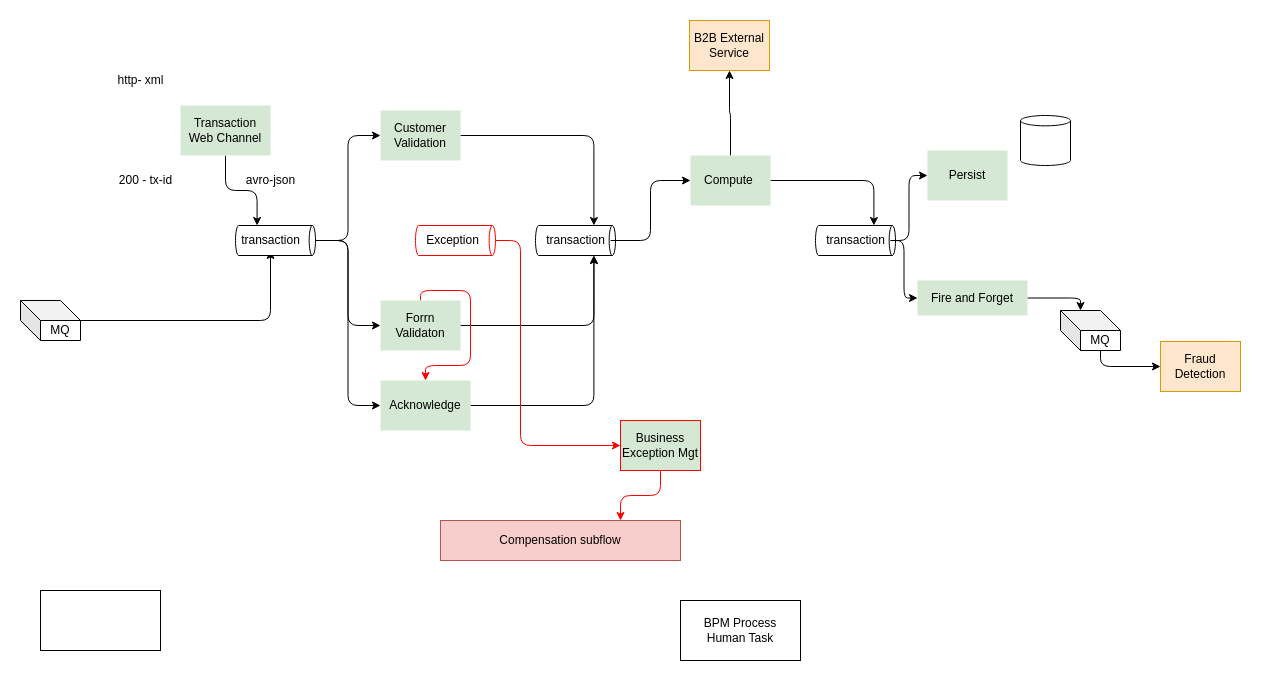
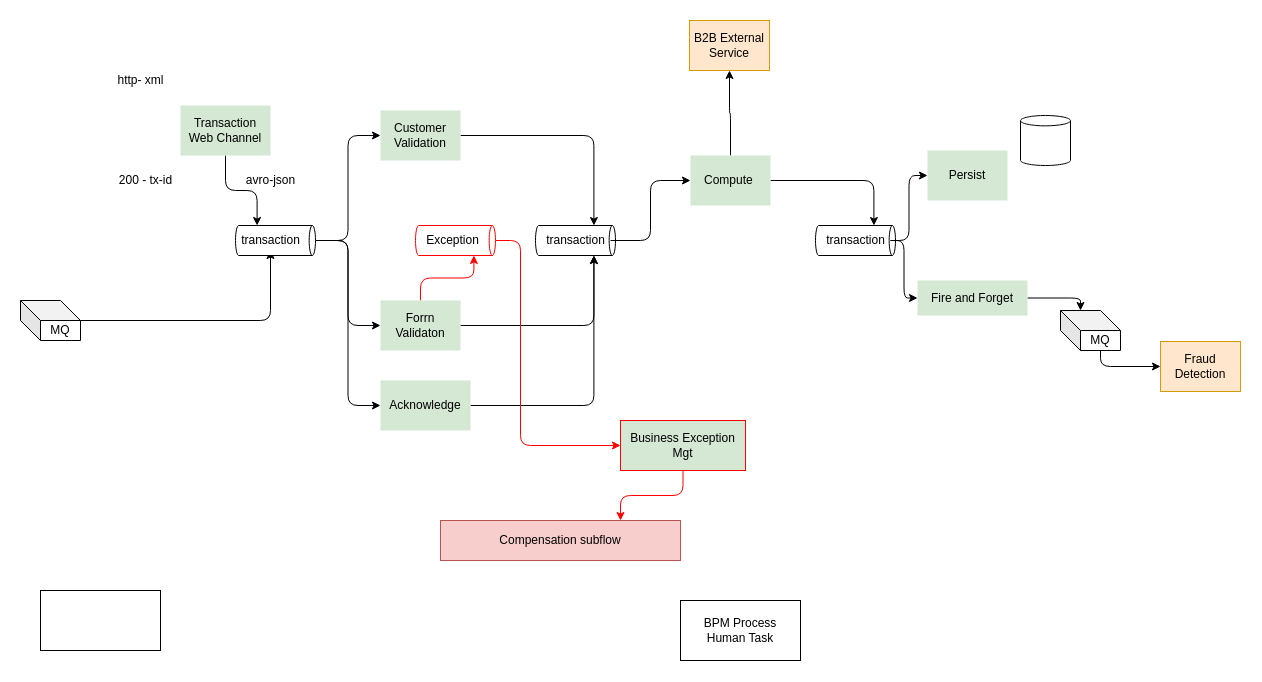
(471, 328) -> (448, 278)
(661, 446) -> (683, 446)
